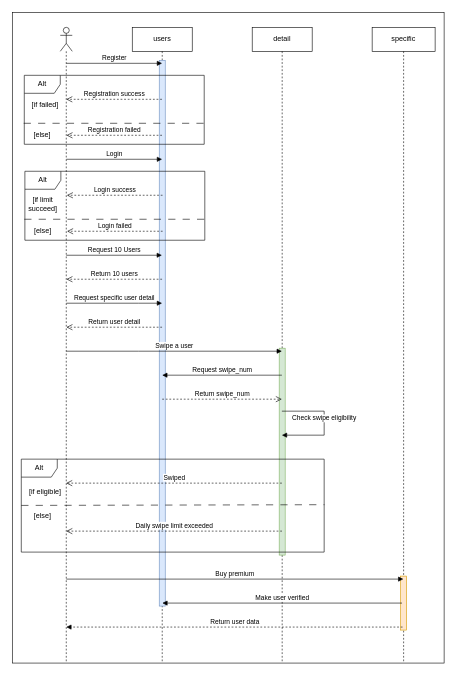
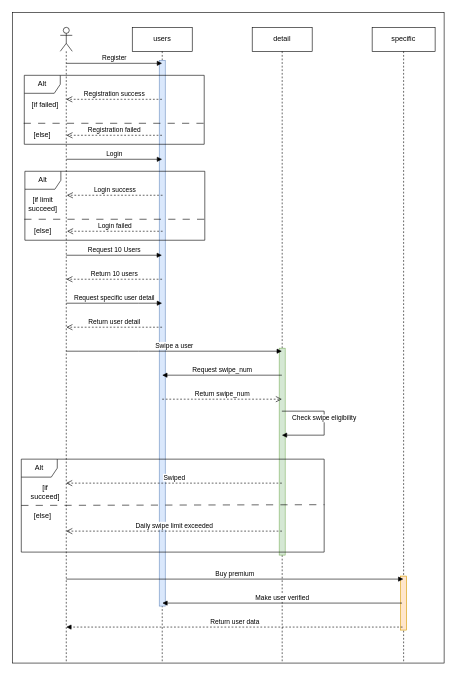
(45, 492) -> (45, 492)
